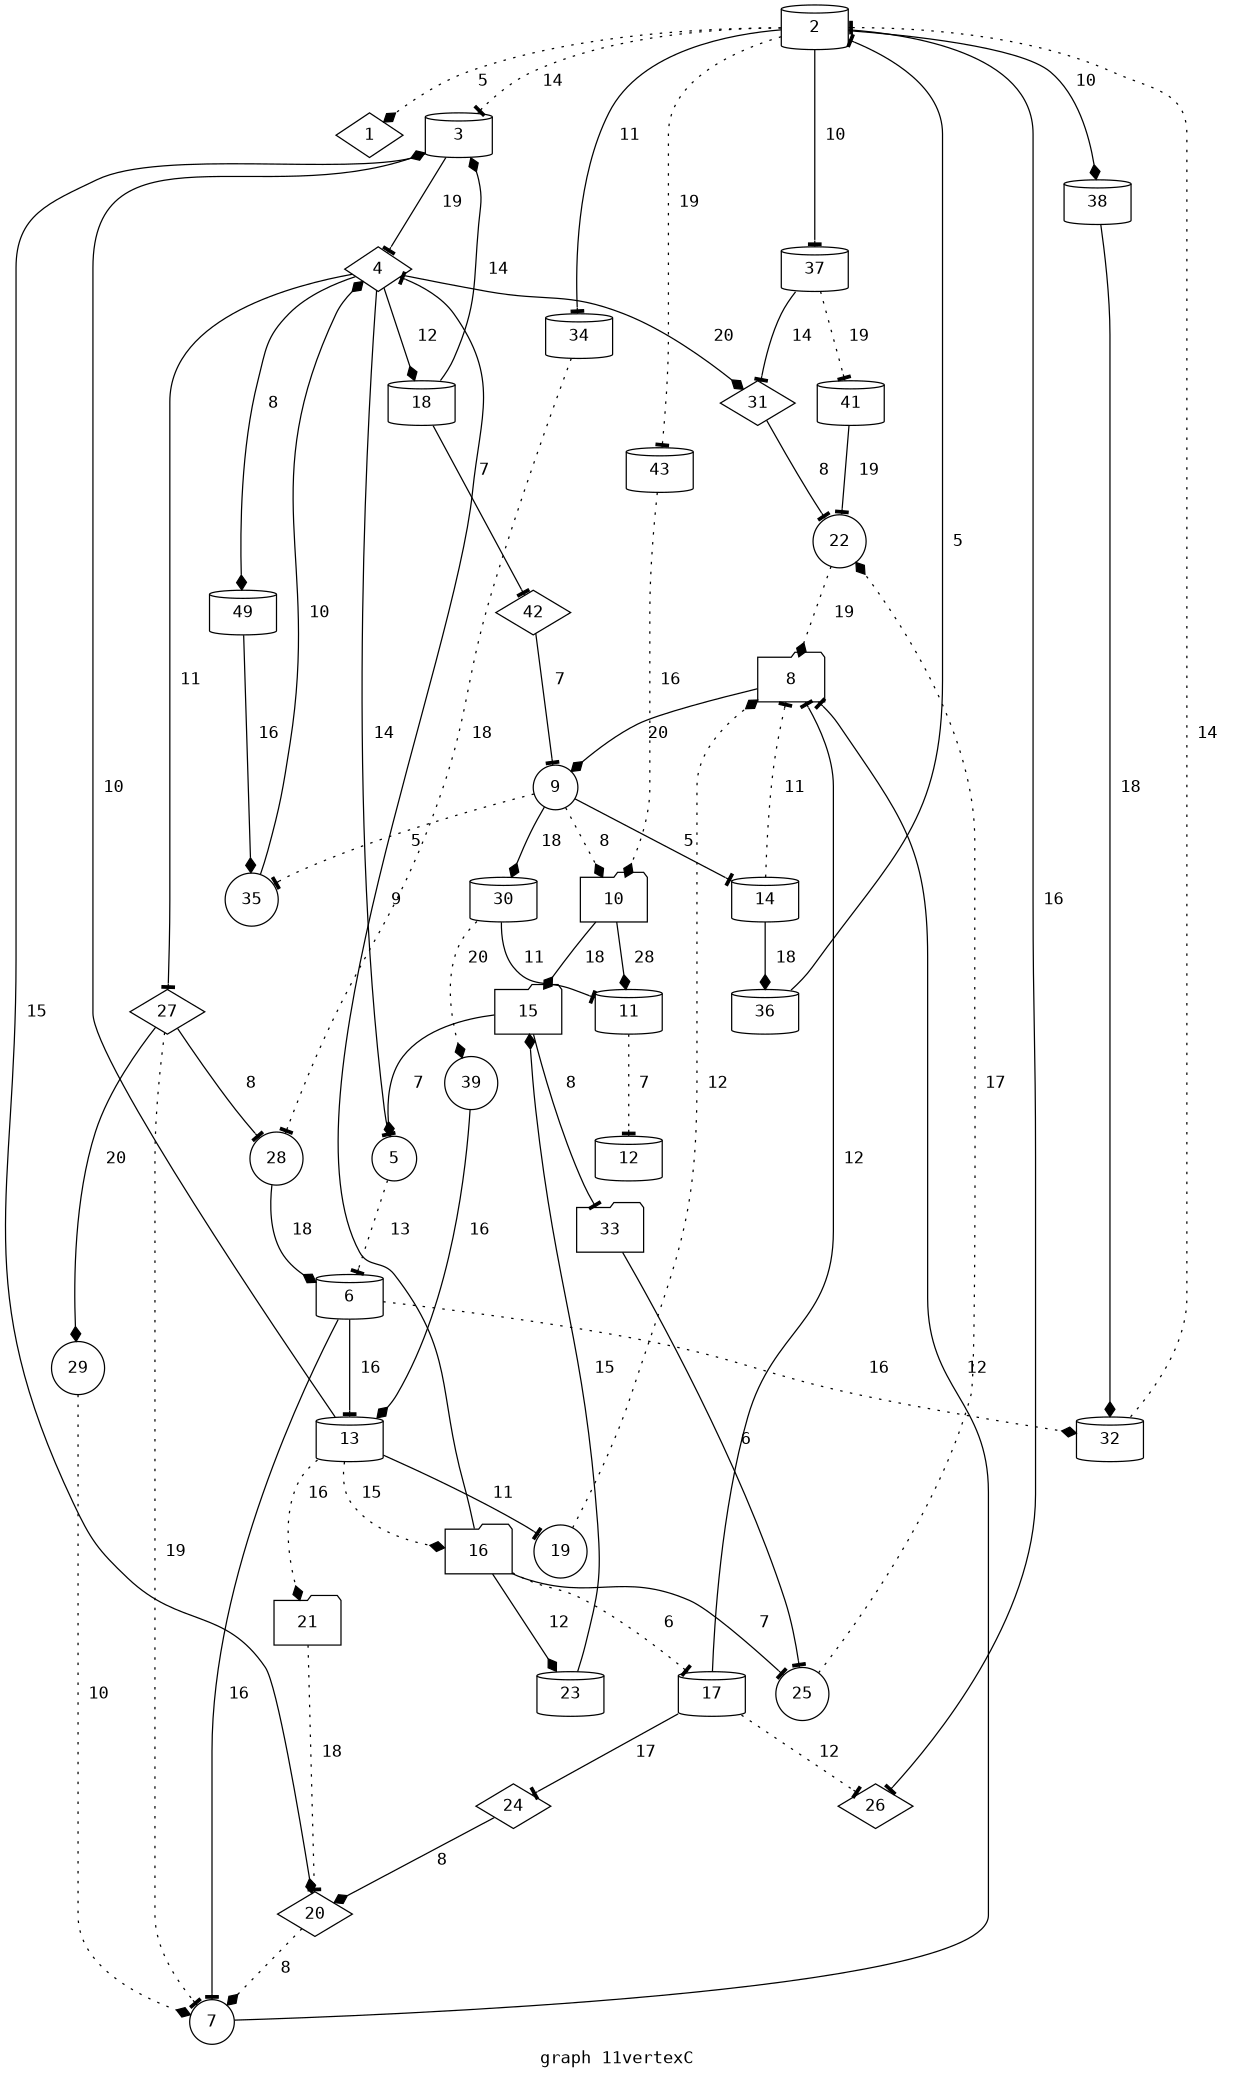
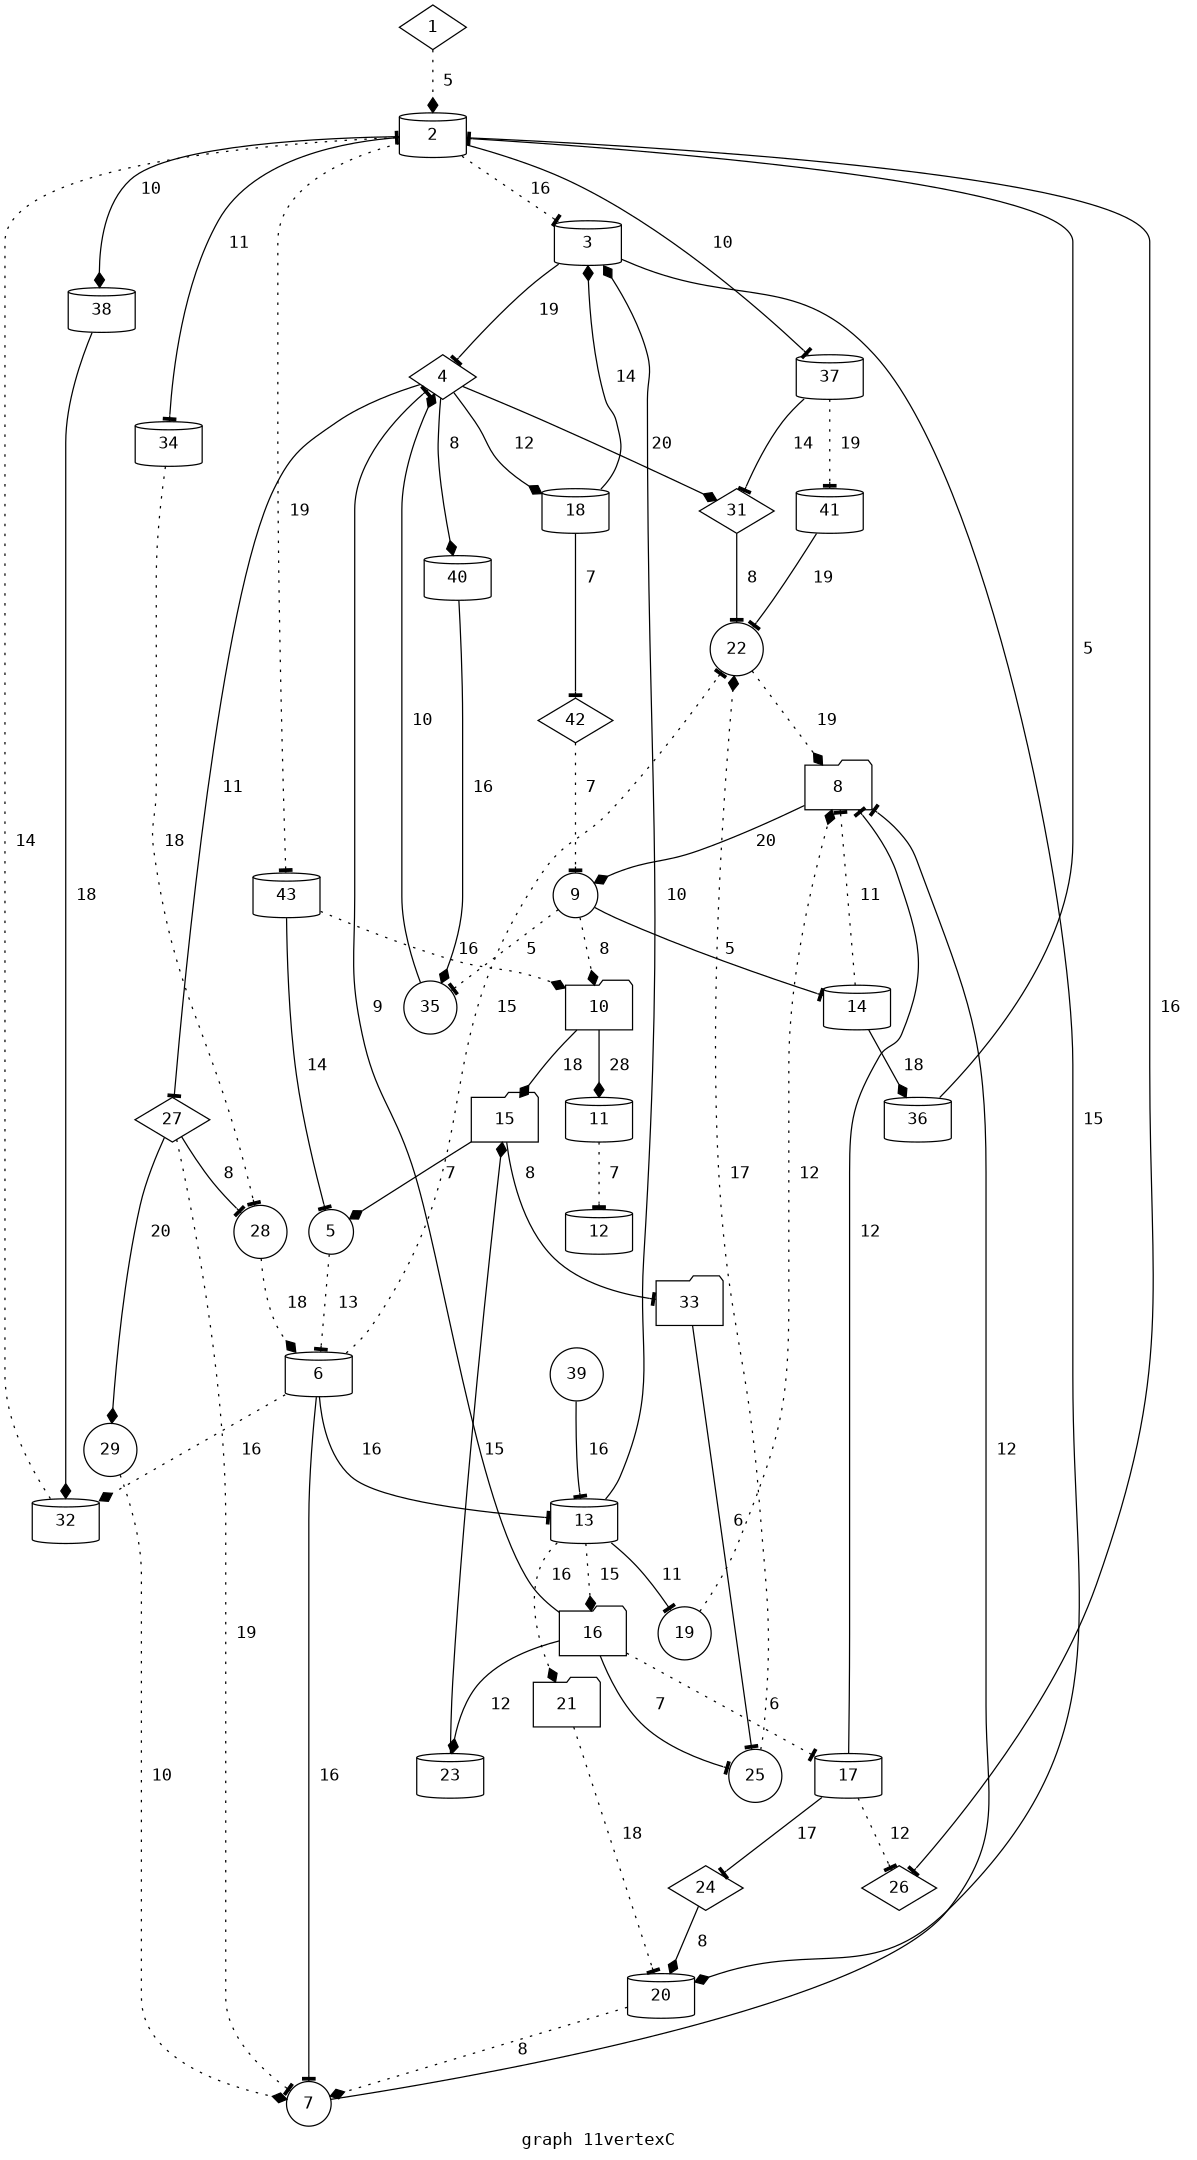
(582, 44) -> (433, 74)
(553, 81) -> (541, 189)
(243, 613) -> (458, 578)
(544, 696) -> (575, 805)
(362, 711) -> (295, 1062)
(503, 900) -> none
none -> (484, 989)
(274, 1235) -> (268, 1301)
(447, 1264) -> (576, 1447)
(315, 1914) -> (661, 1996)
